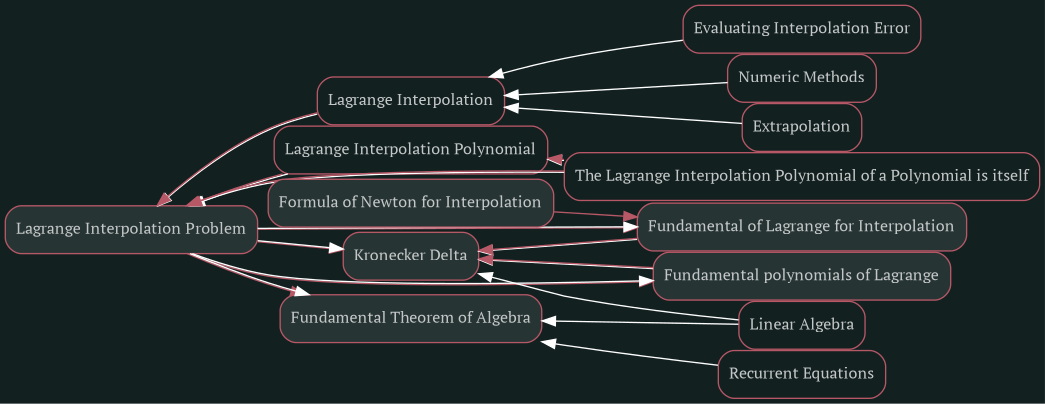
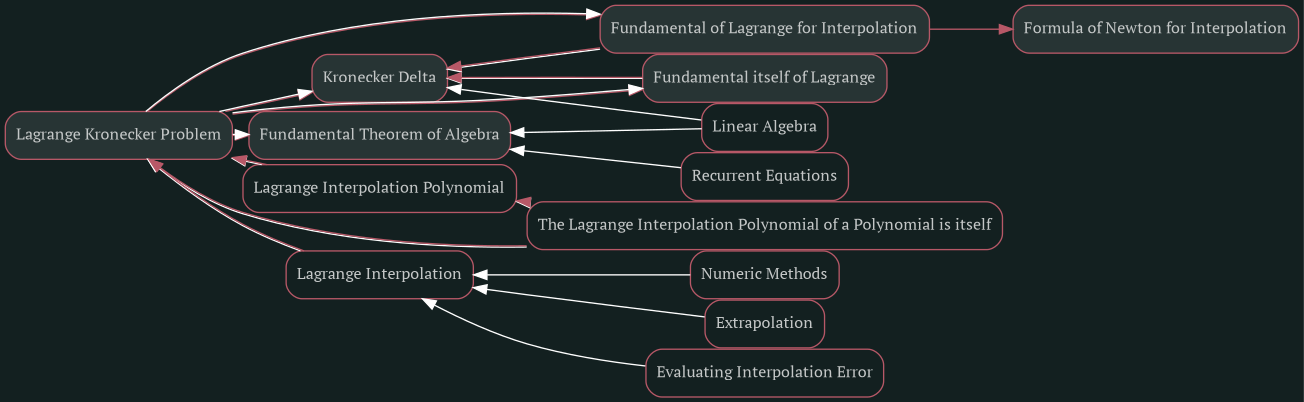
(589, 214) -> (964, 29)
(131, 230) -> (119, 135)
(802, 276) -> (765, 78)
